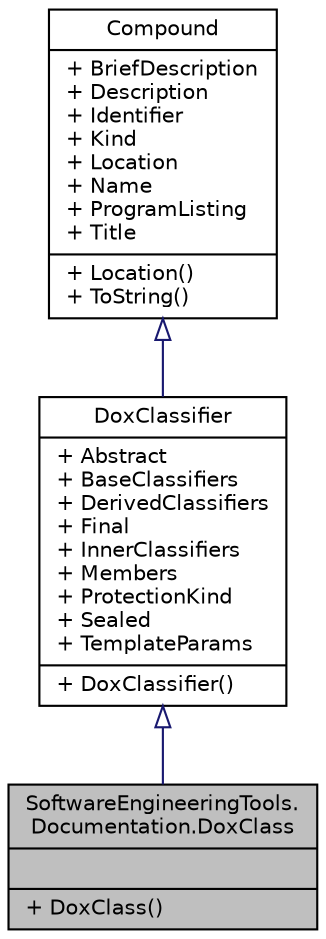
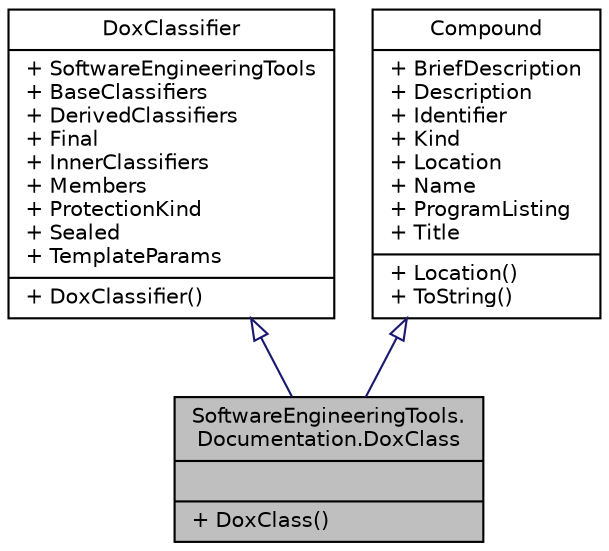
(163, 369) -> (381, 367)
(112, 457) -> (171, 69)
